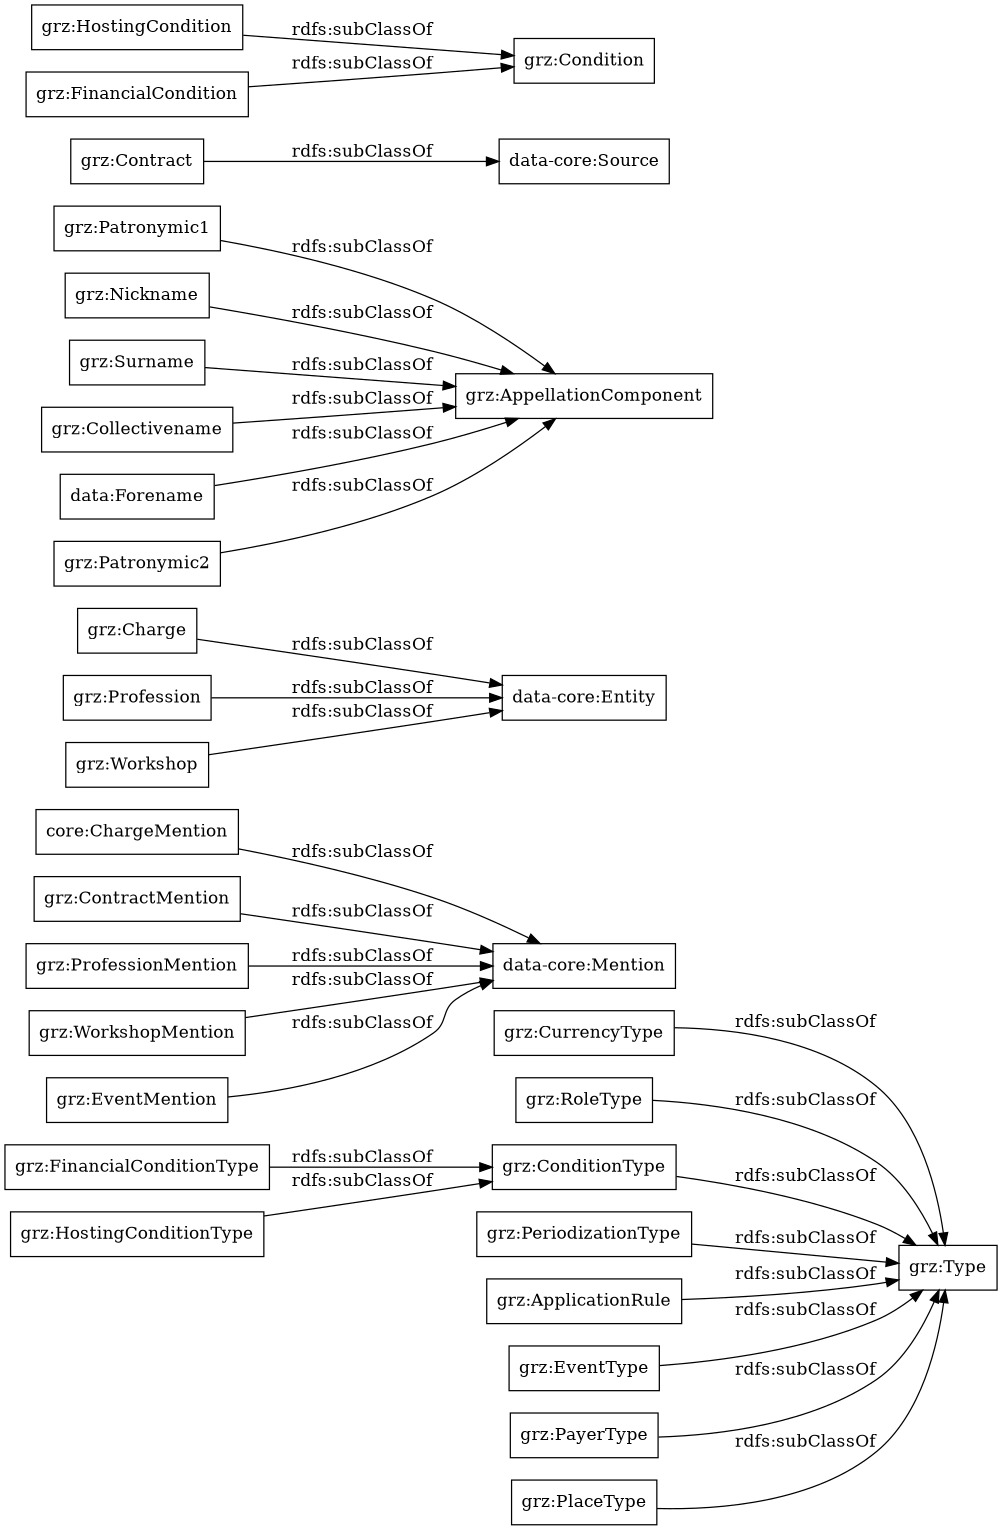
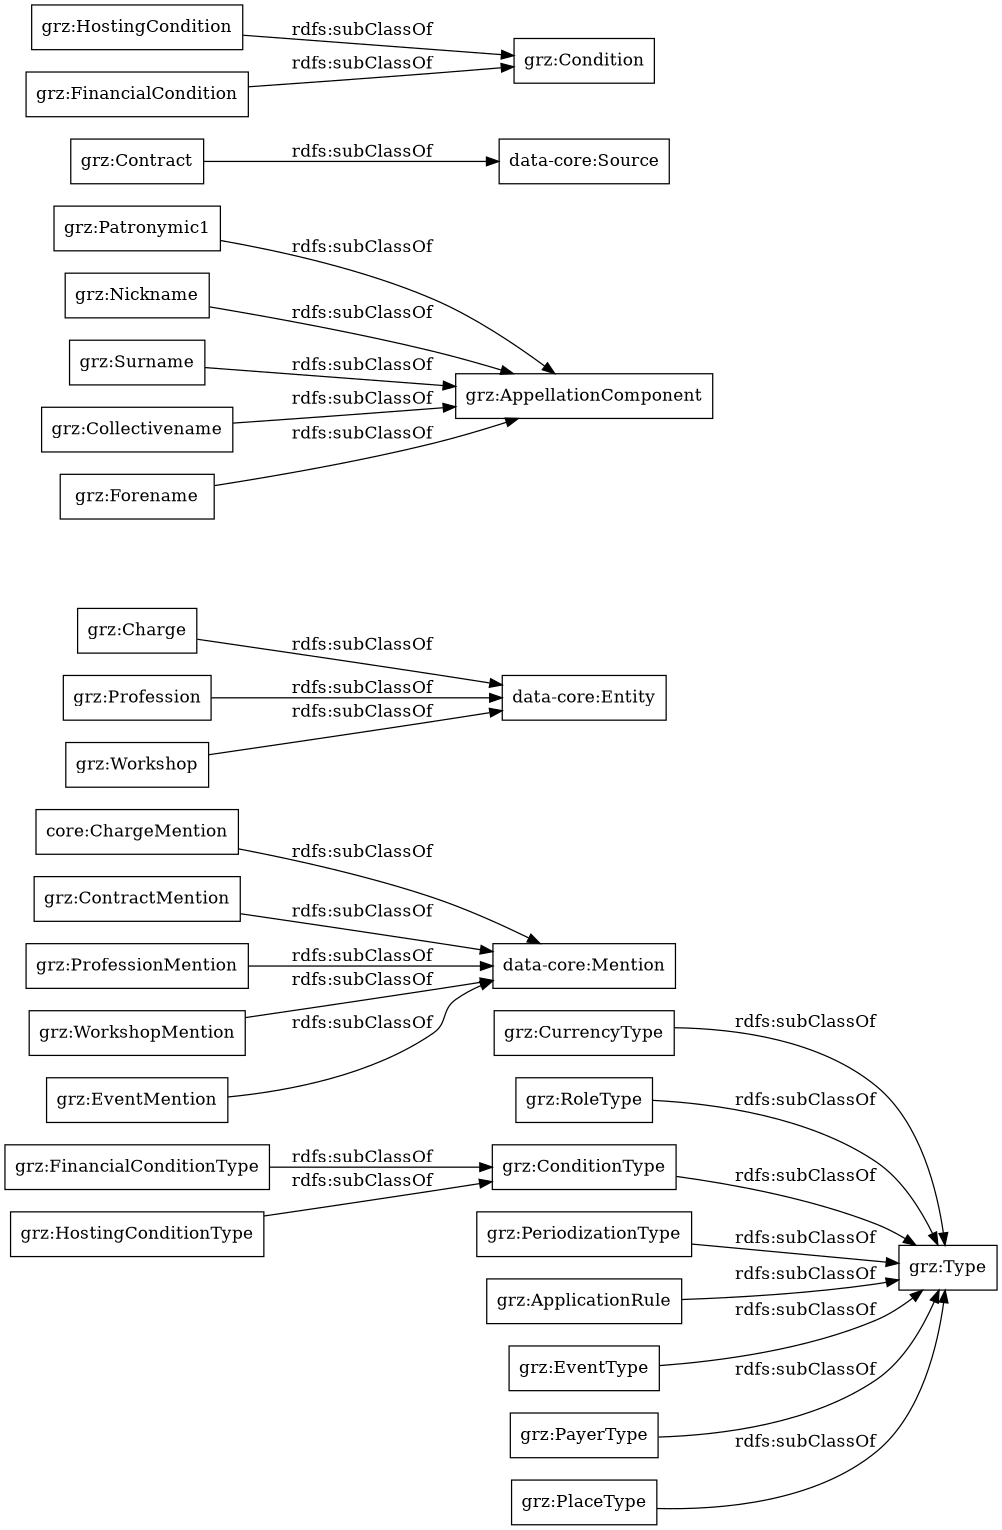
(137, 497) -> (137, 497)
(137, 564) -> none
